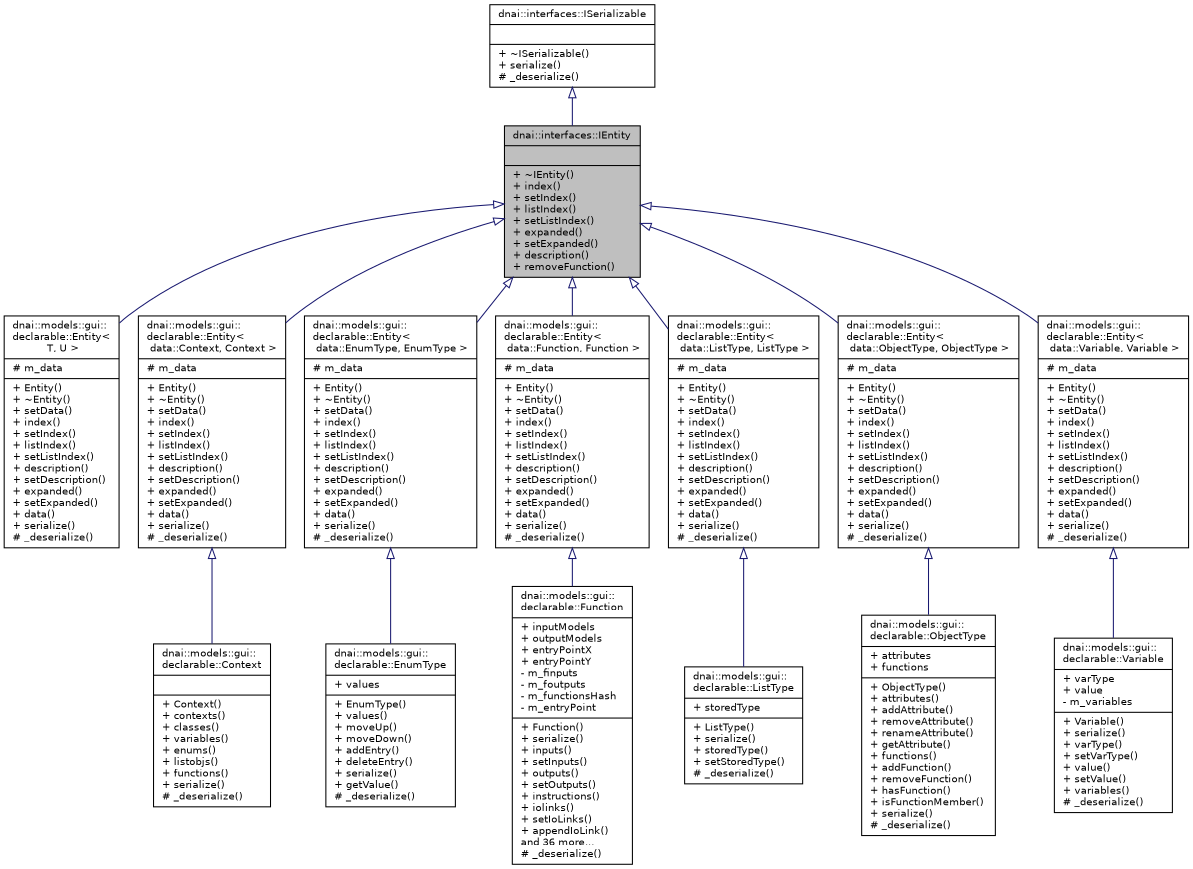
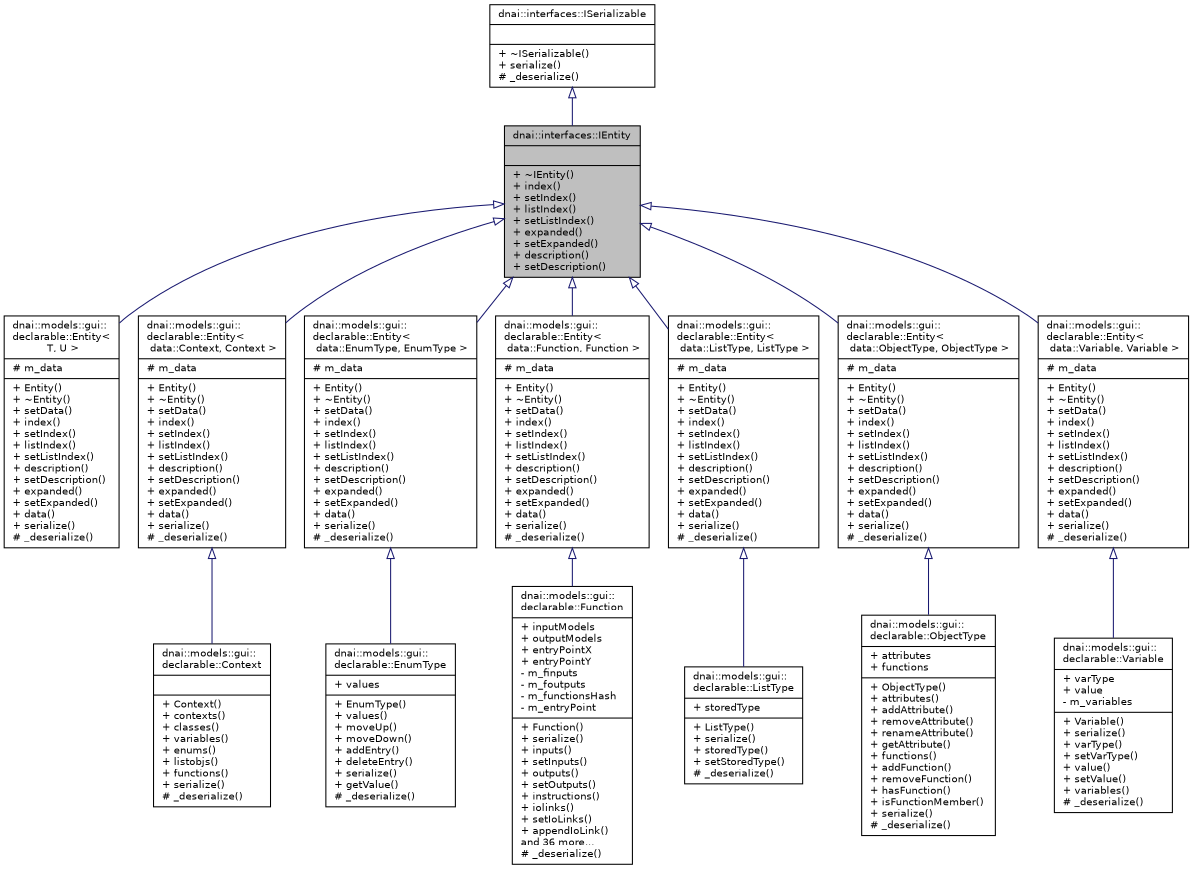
(564, 267) -> (560, 267)
